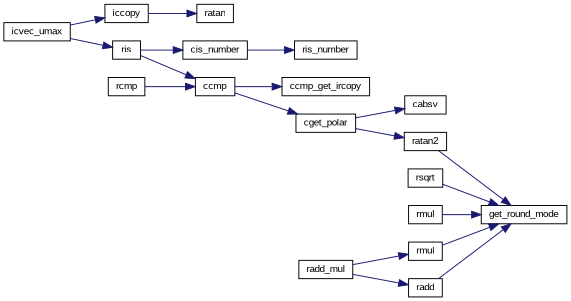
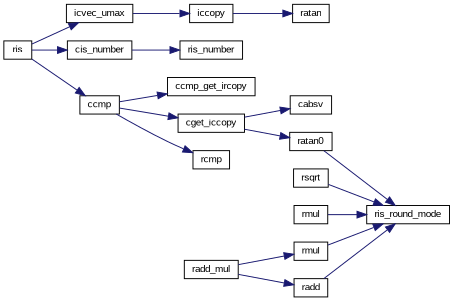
(87, 42) -> (51, 35)
(165, 87) -> (149, 132)
(326, 123) -> (211, 123)
(425, 141) -> (311, 141)
(524, 215) -> (408, 215)
